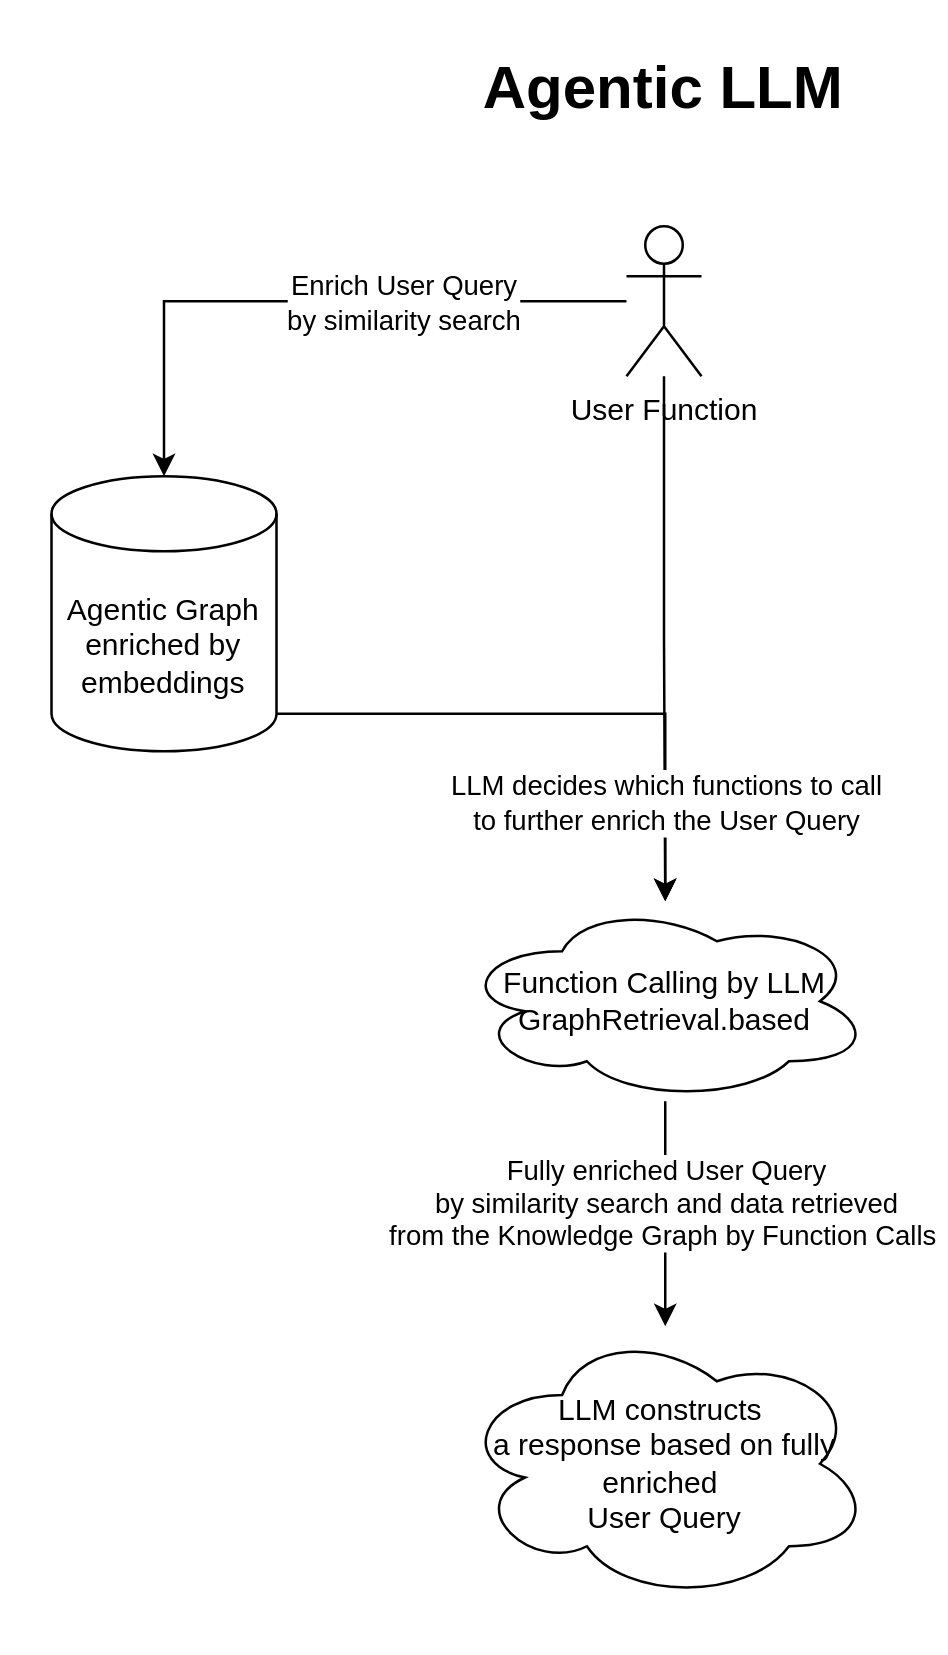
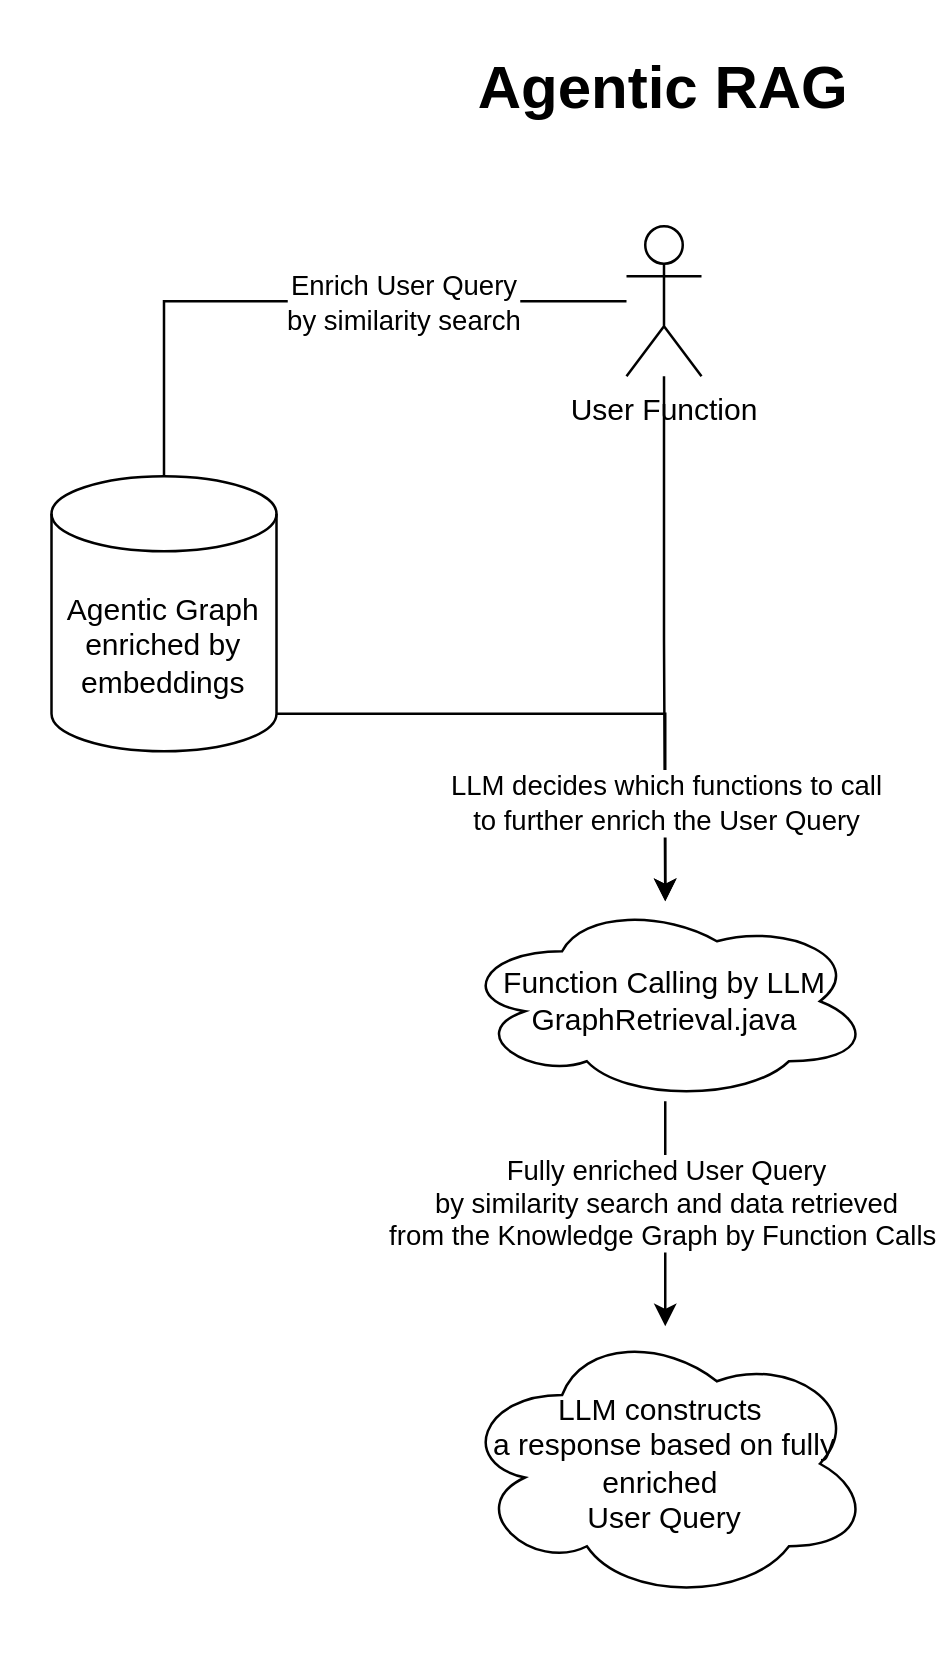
(664, 89) -> (664, 89)
(164, 458) -> (164, 465)
(665, 1001) -> (665, 1001)
